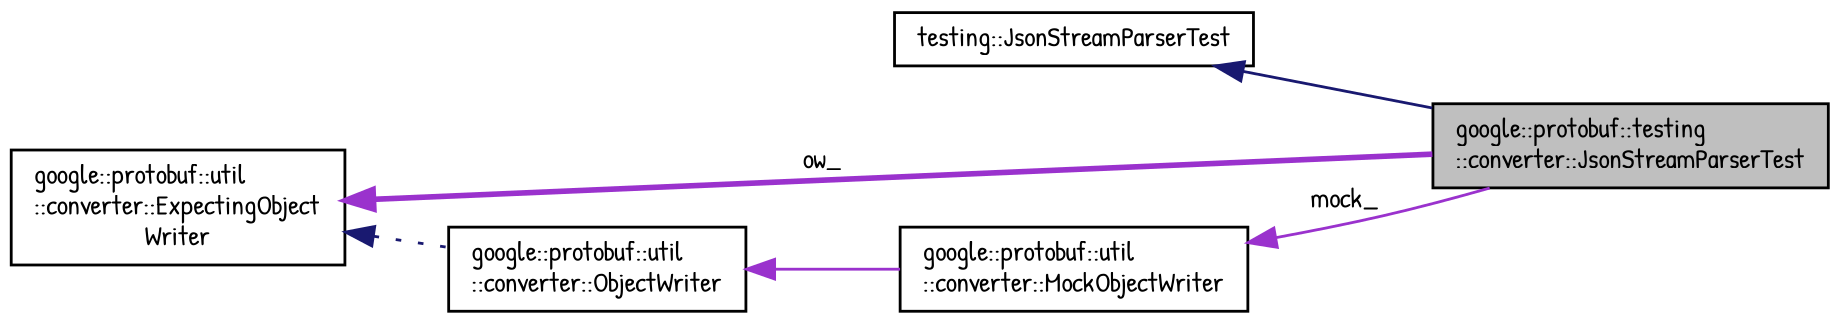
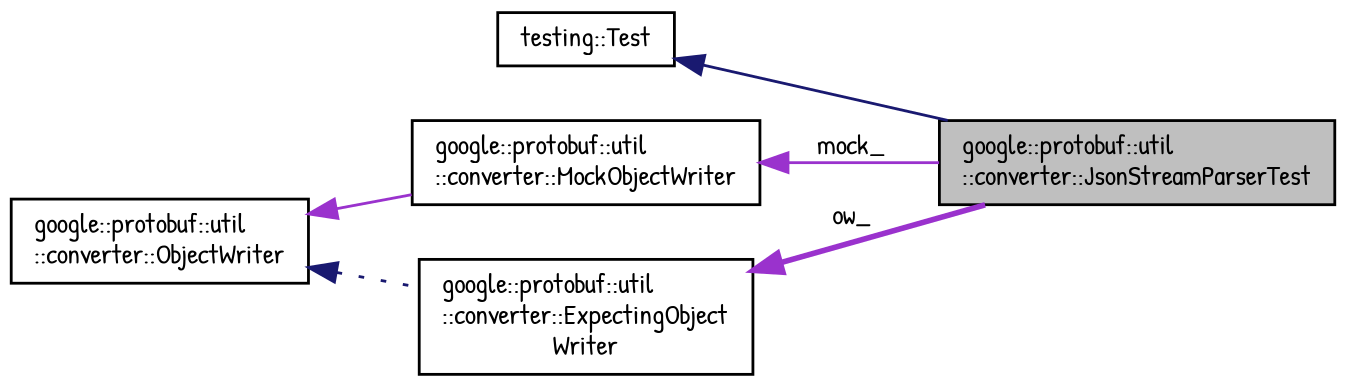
(1074, 39) -> (586, 39)
(1631, 146) -> (1137, 163)
(411, 242) -> (378, 280)
